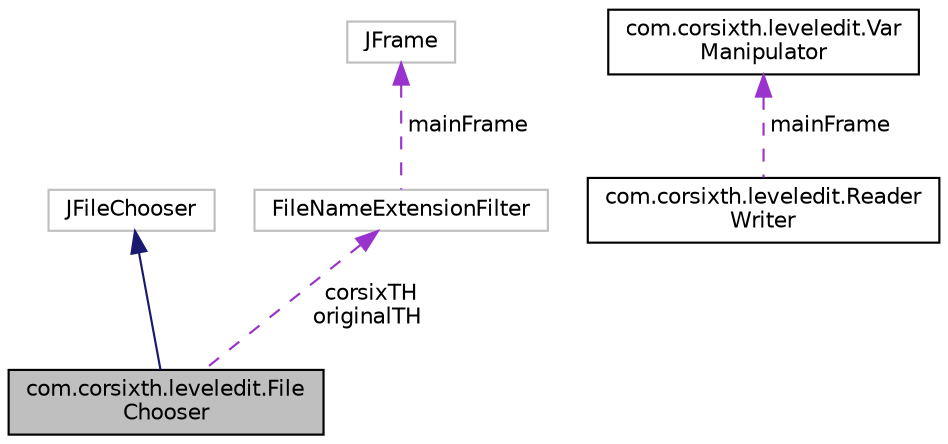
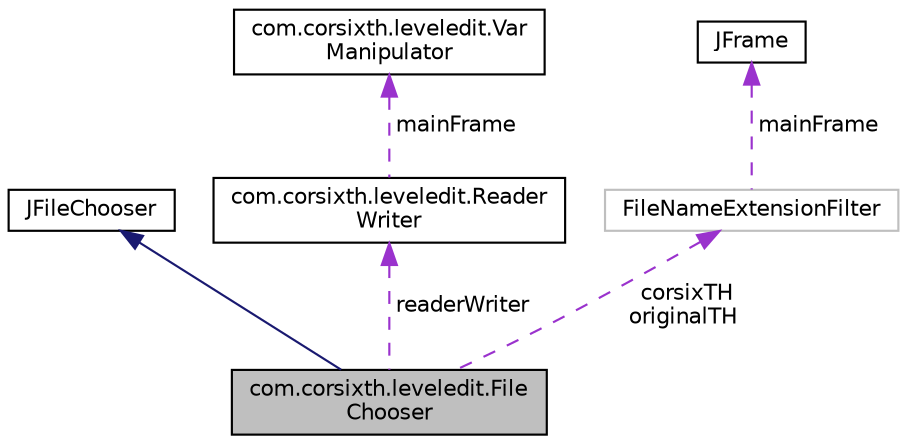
(401, 42) -> (752, 42)
(132, 210) -> (92, 210)
none -> (389, 317)
